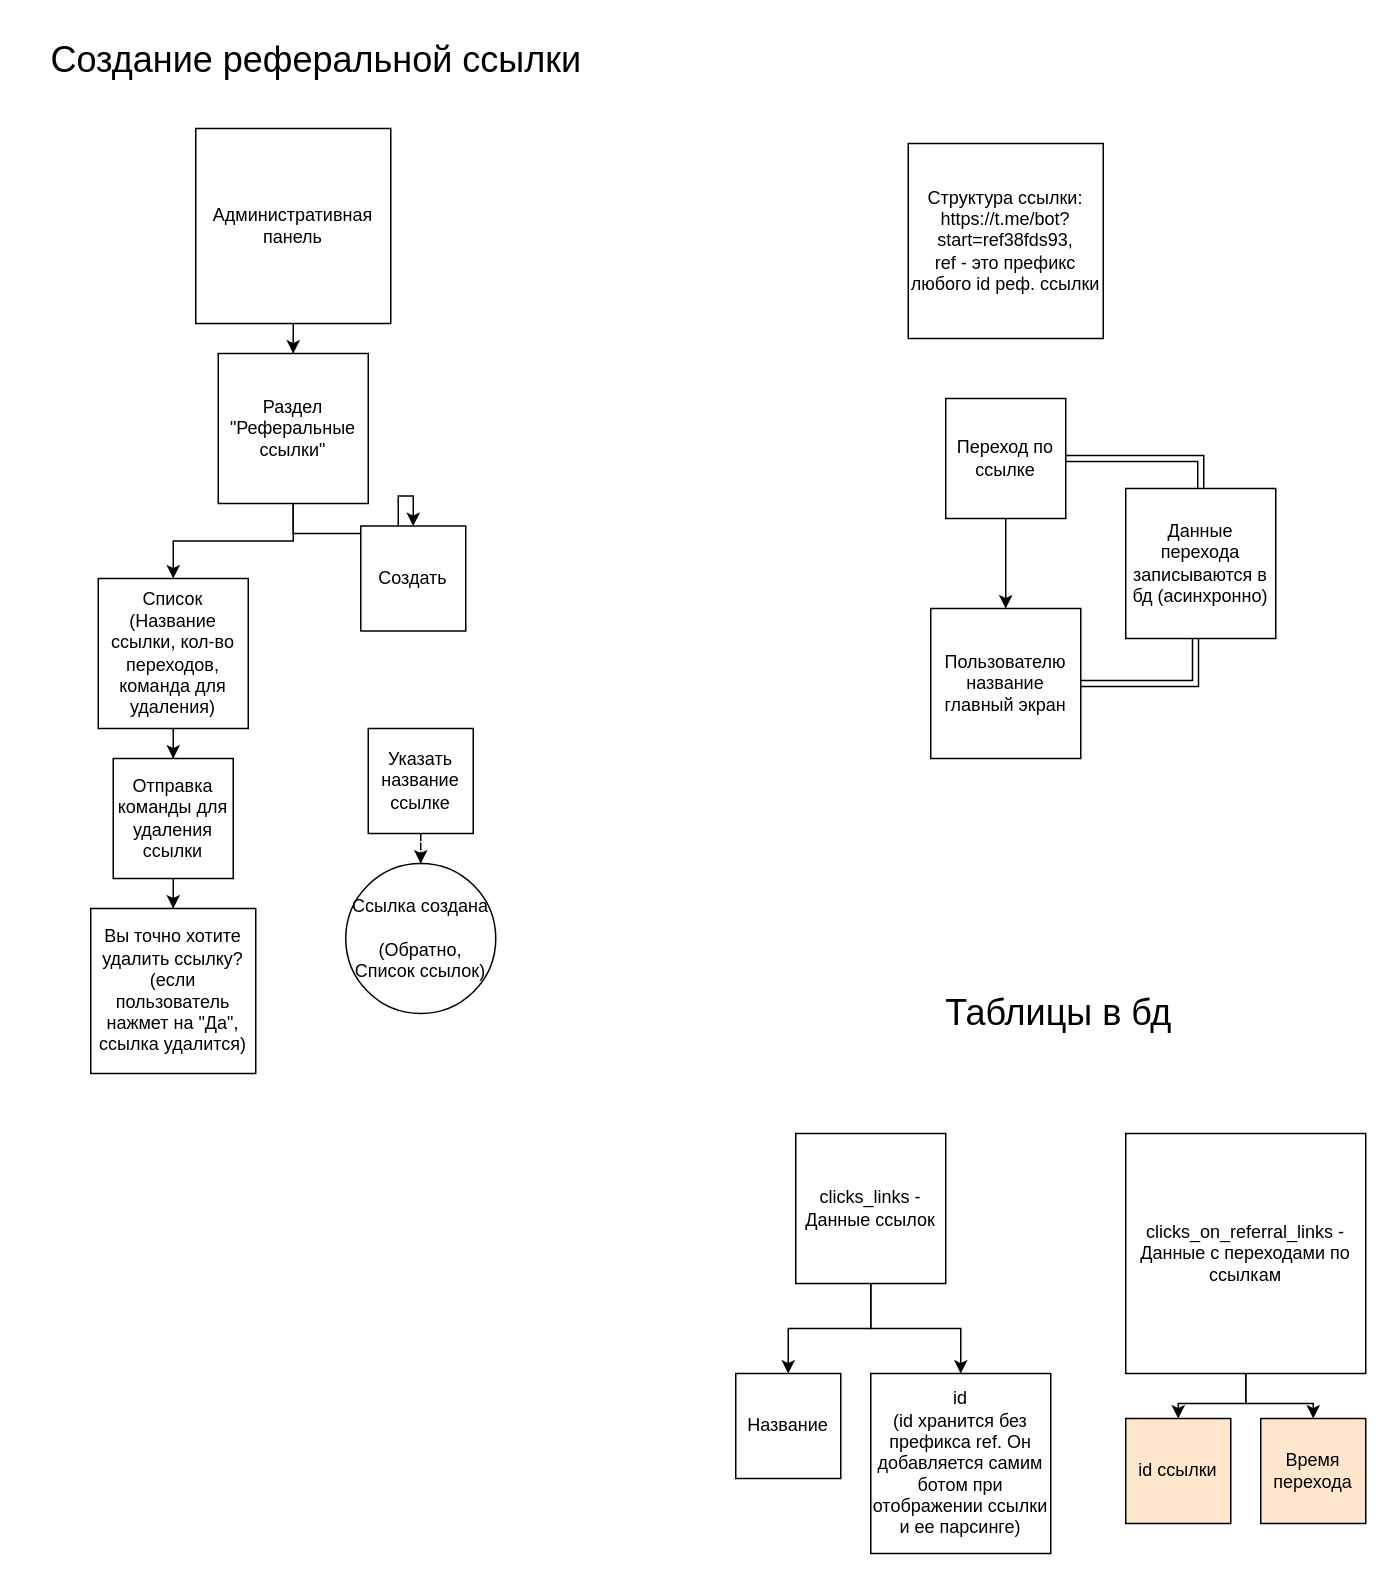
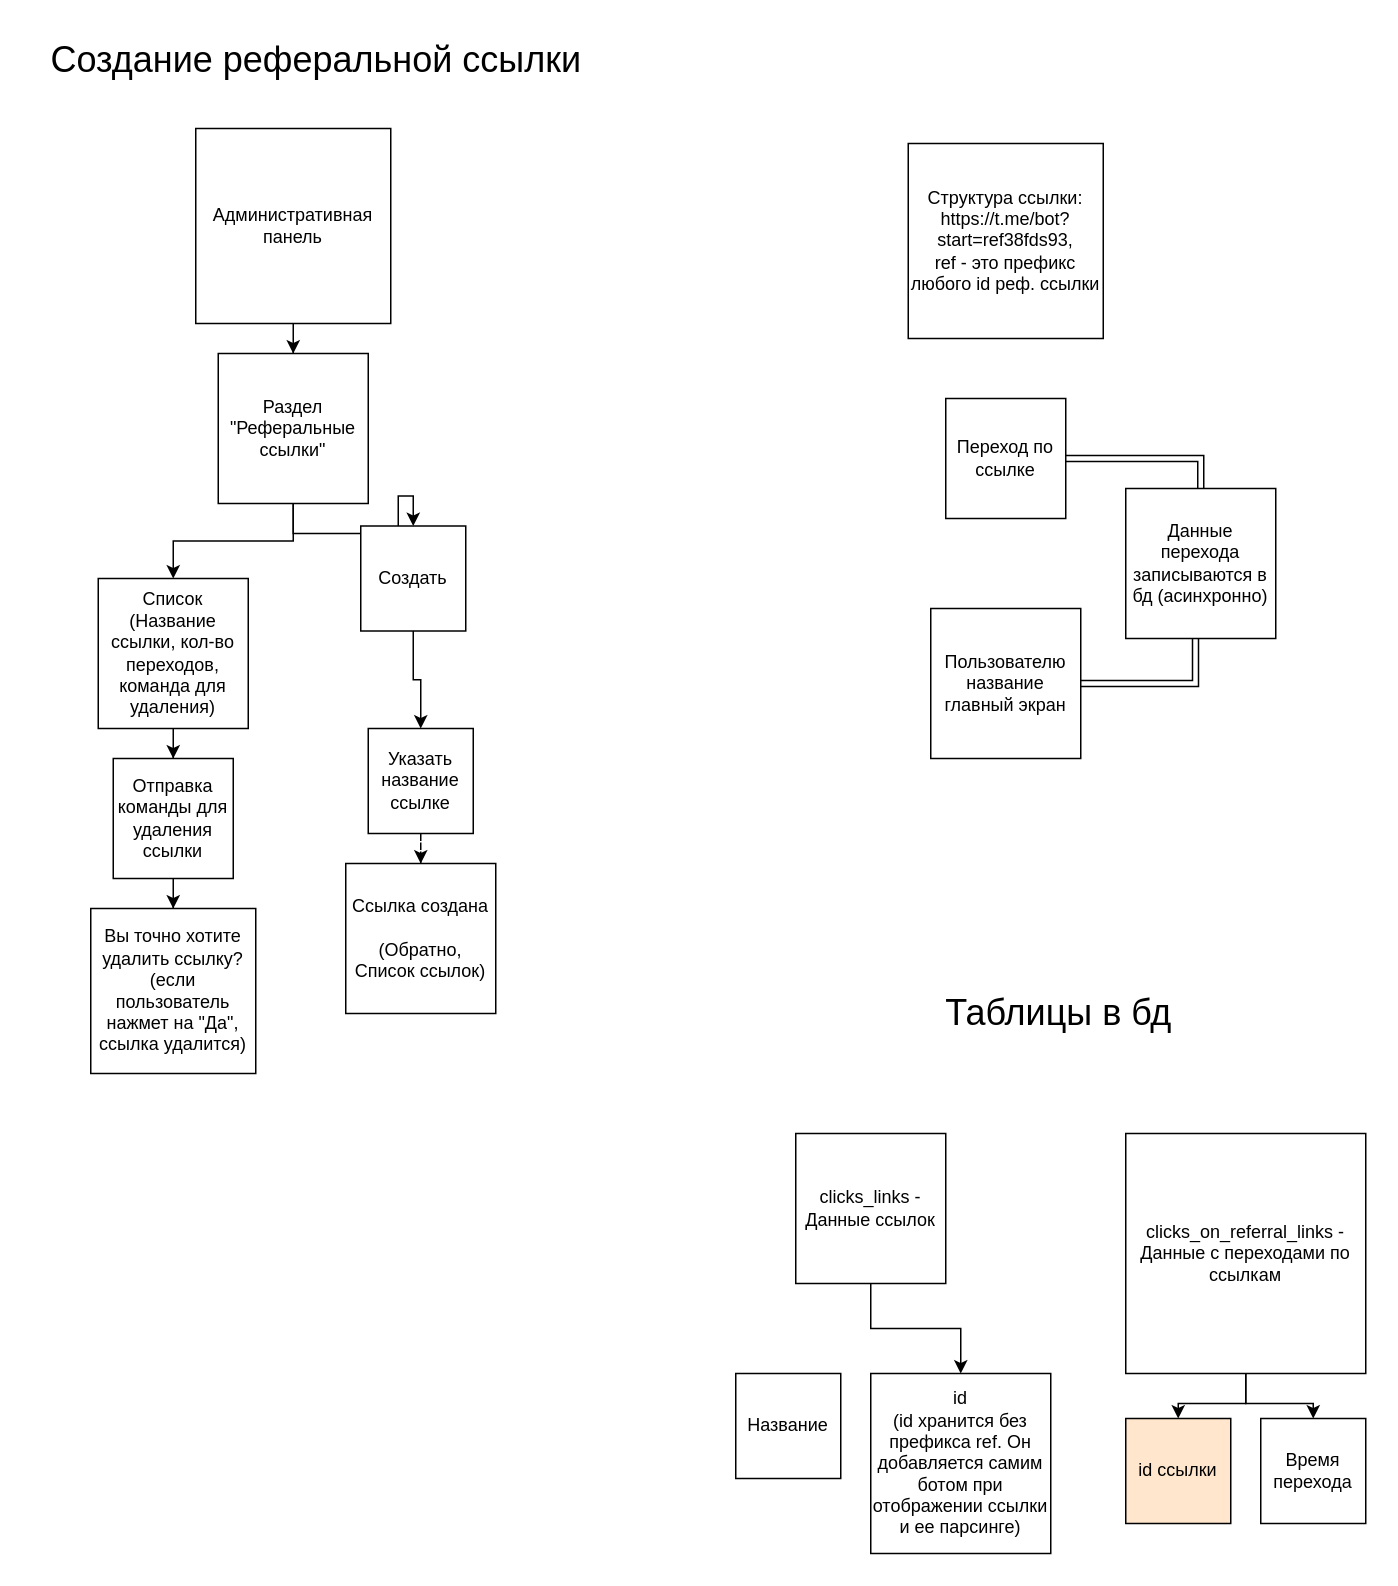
(1006, 558) -> none
none -> (413, 678)
(421, 938) -> (421, 938)
(810, 1328) -> none
(1313, 1471) -> (1313, 1471)
